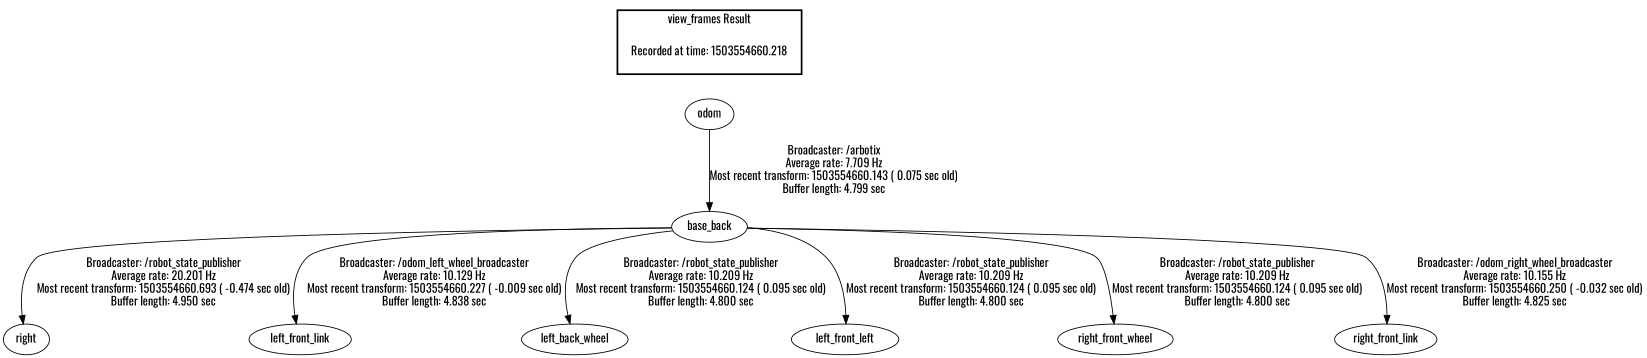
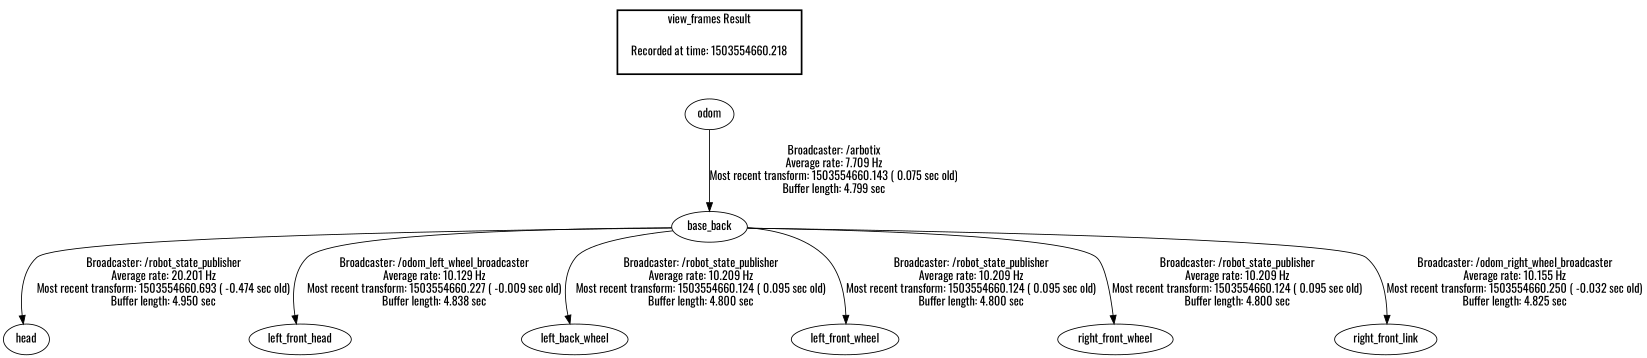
(26, 339) -> (26, 339)
(300, 339) -> (300, 339)
(845, 339) -> (845, 339)
